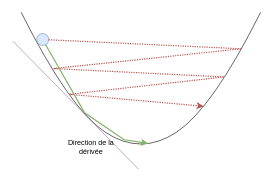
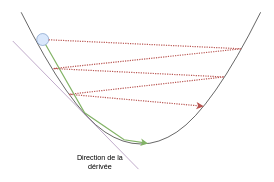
(91, 147) -> (100, 162)
